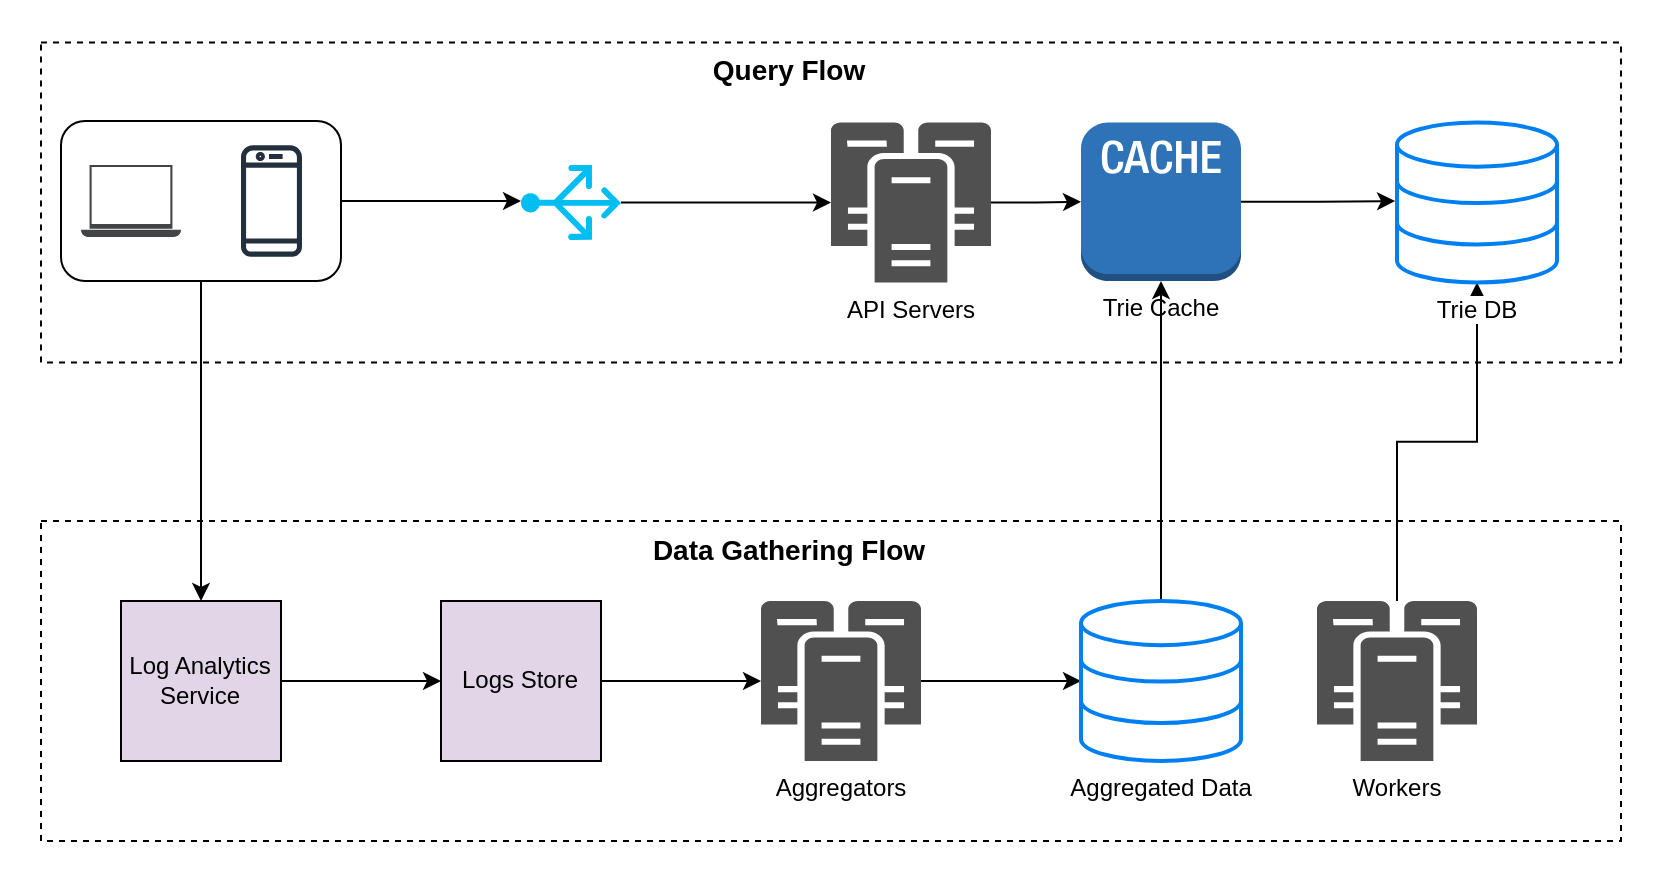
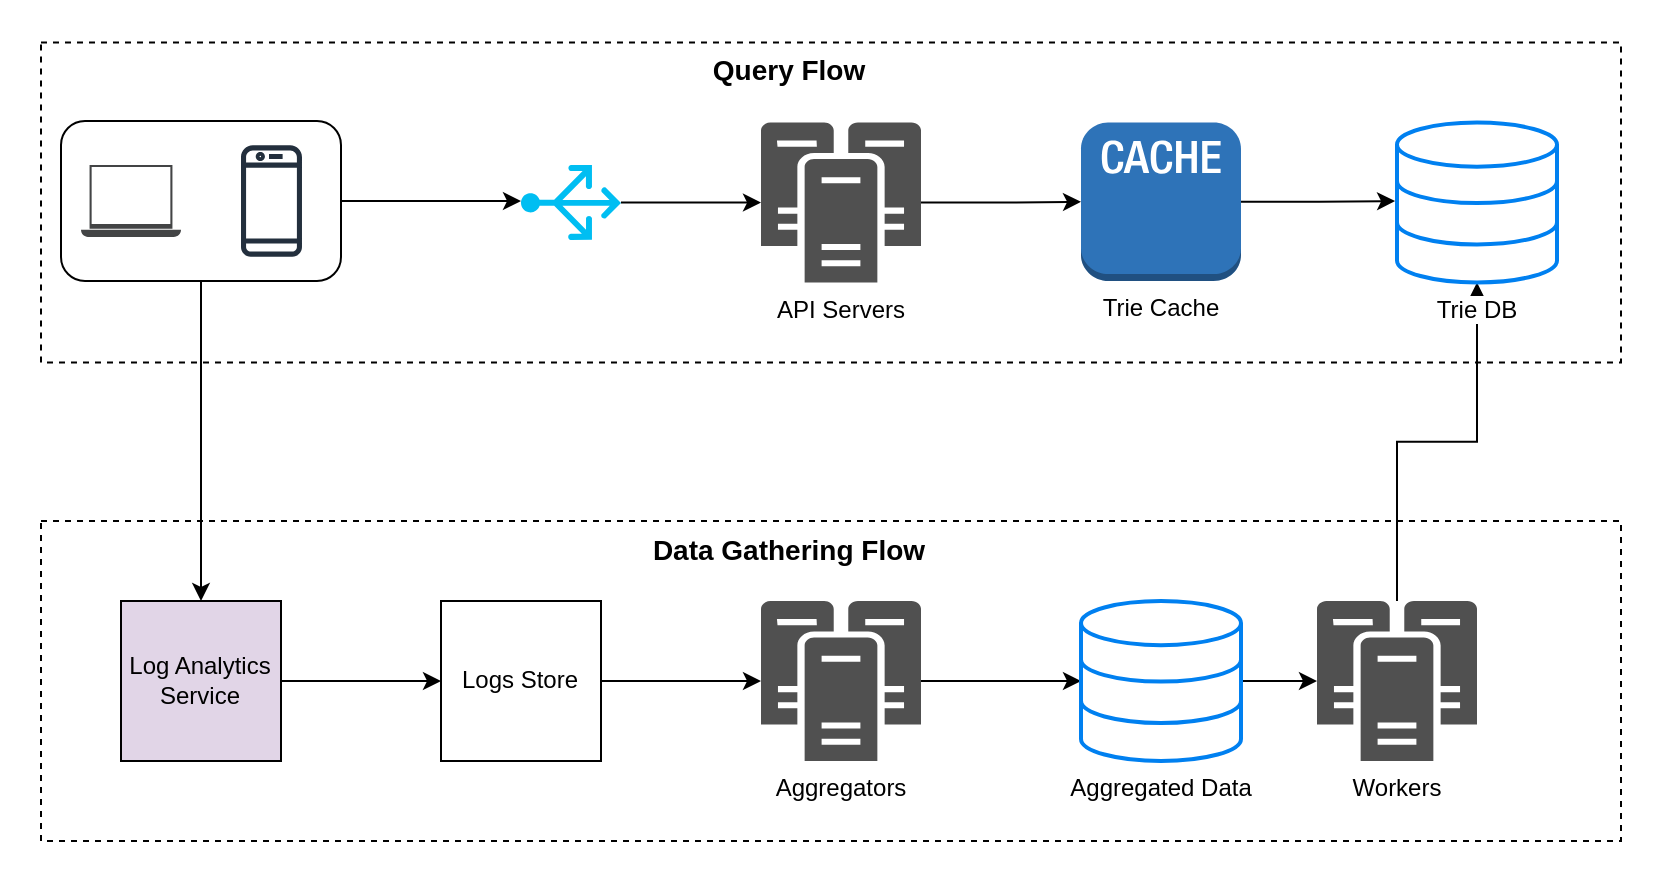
(911, 203) -> (841, 203)
(1161, 447) -> (1276, 681)
(521, 681) -> (521, 681)
